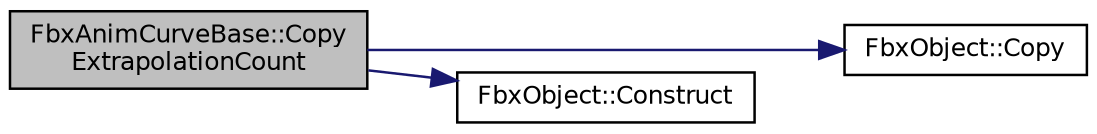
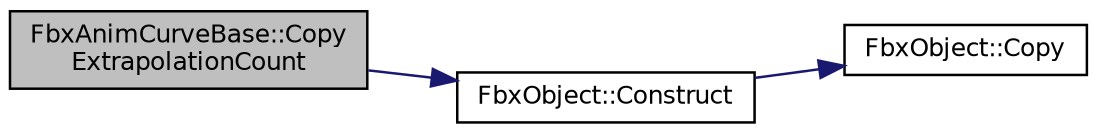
(593, 50) -> (787, 74)
